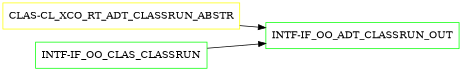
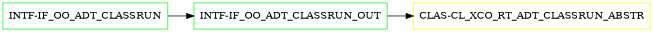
(249, 26) -> (397, 16)
(121, 55) -> (85, 16)
